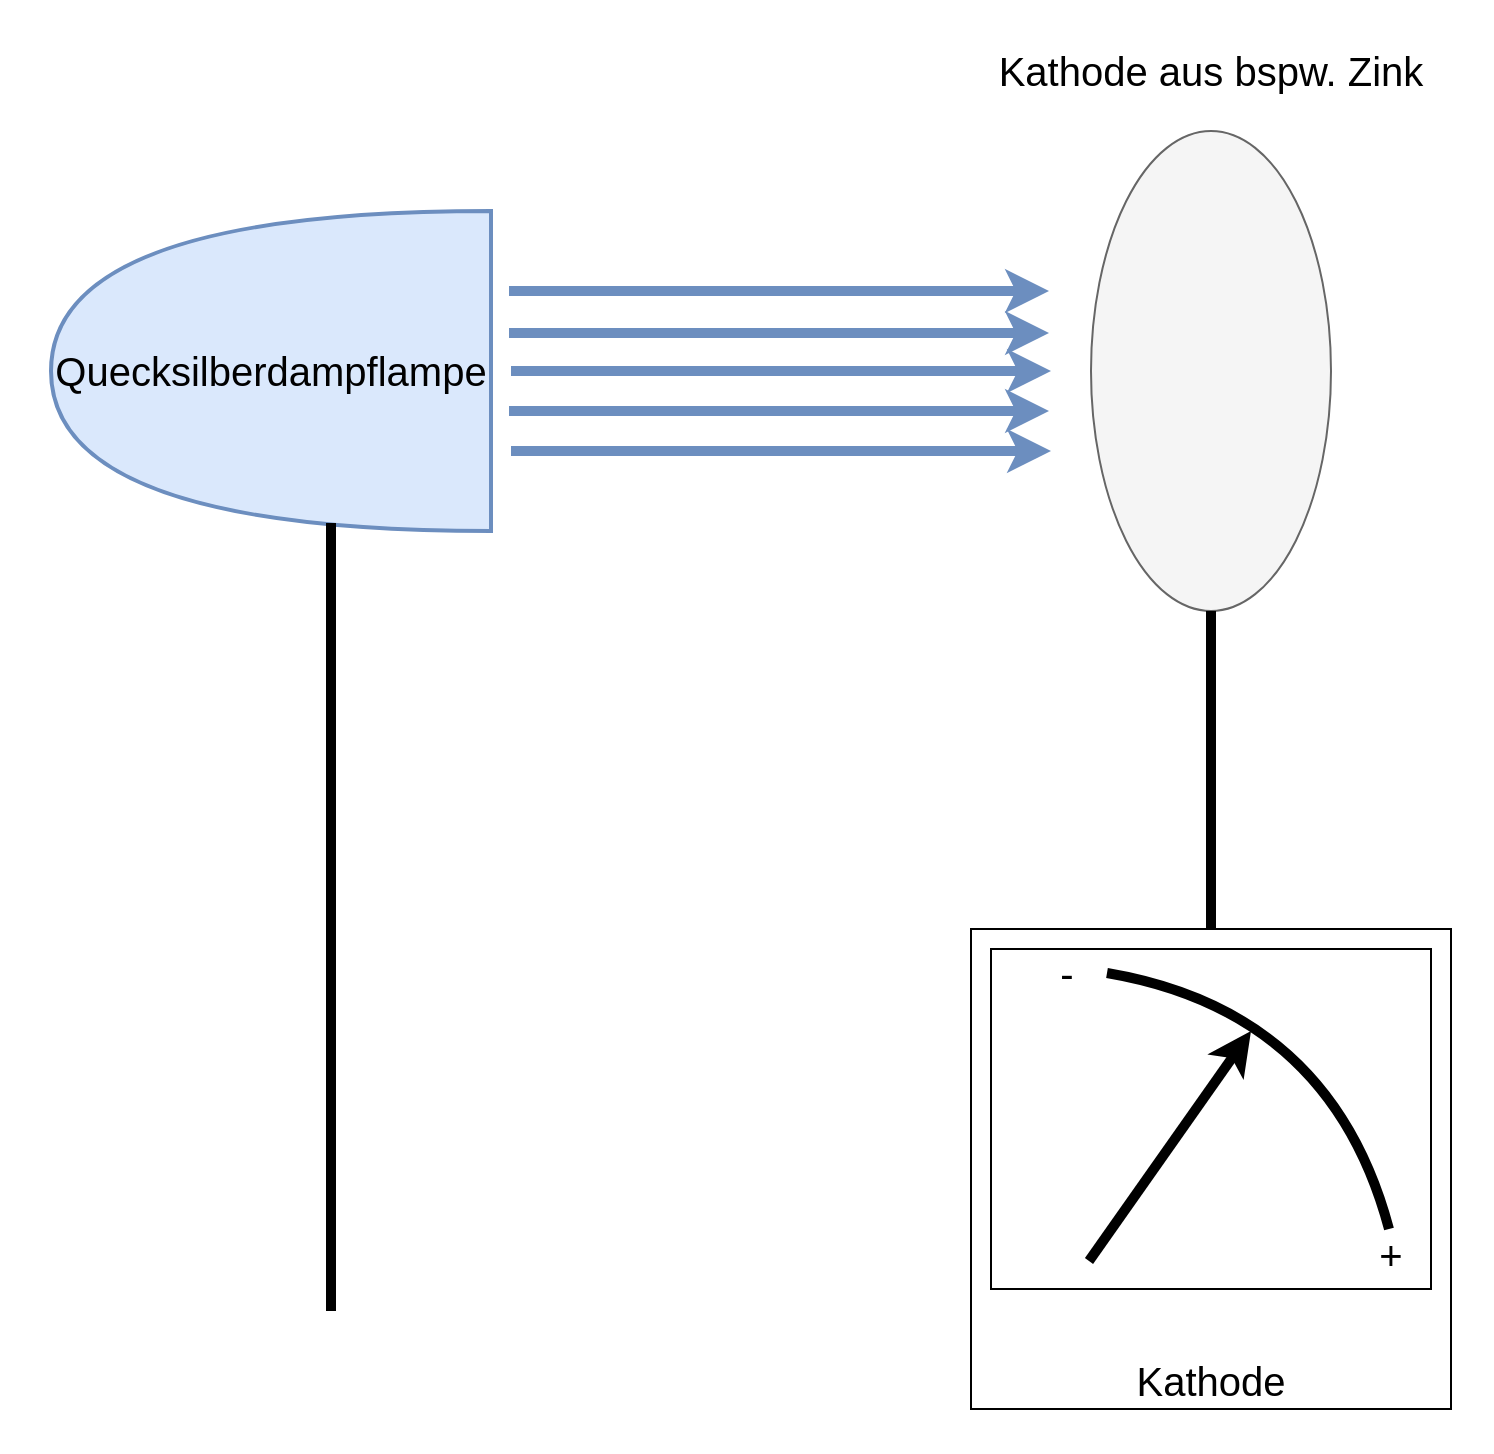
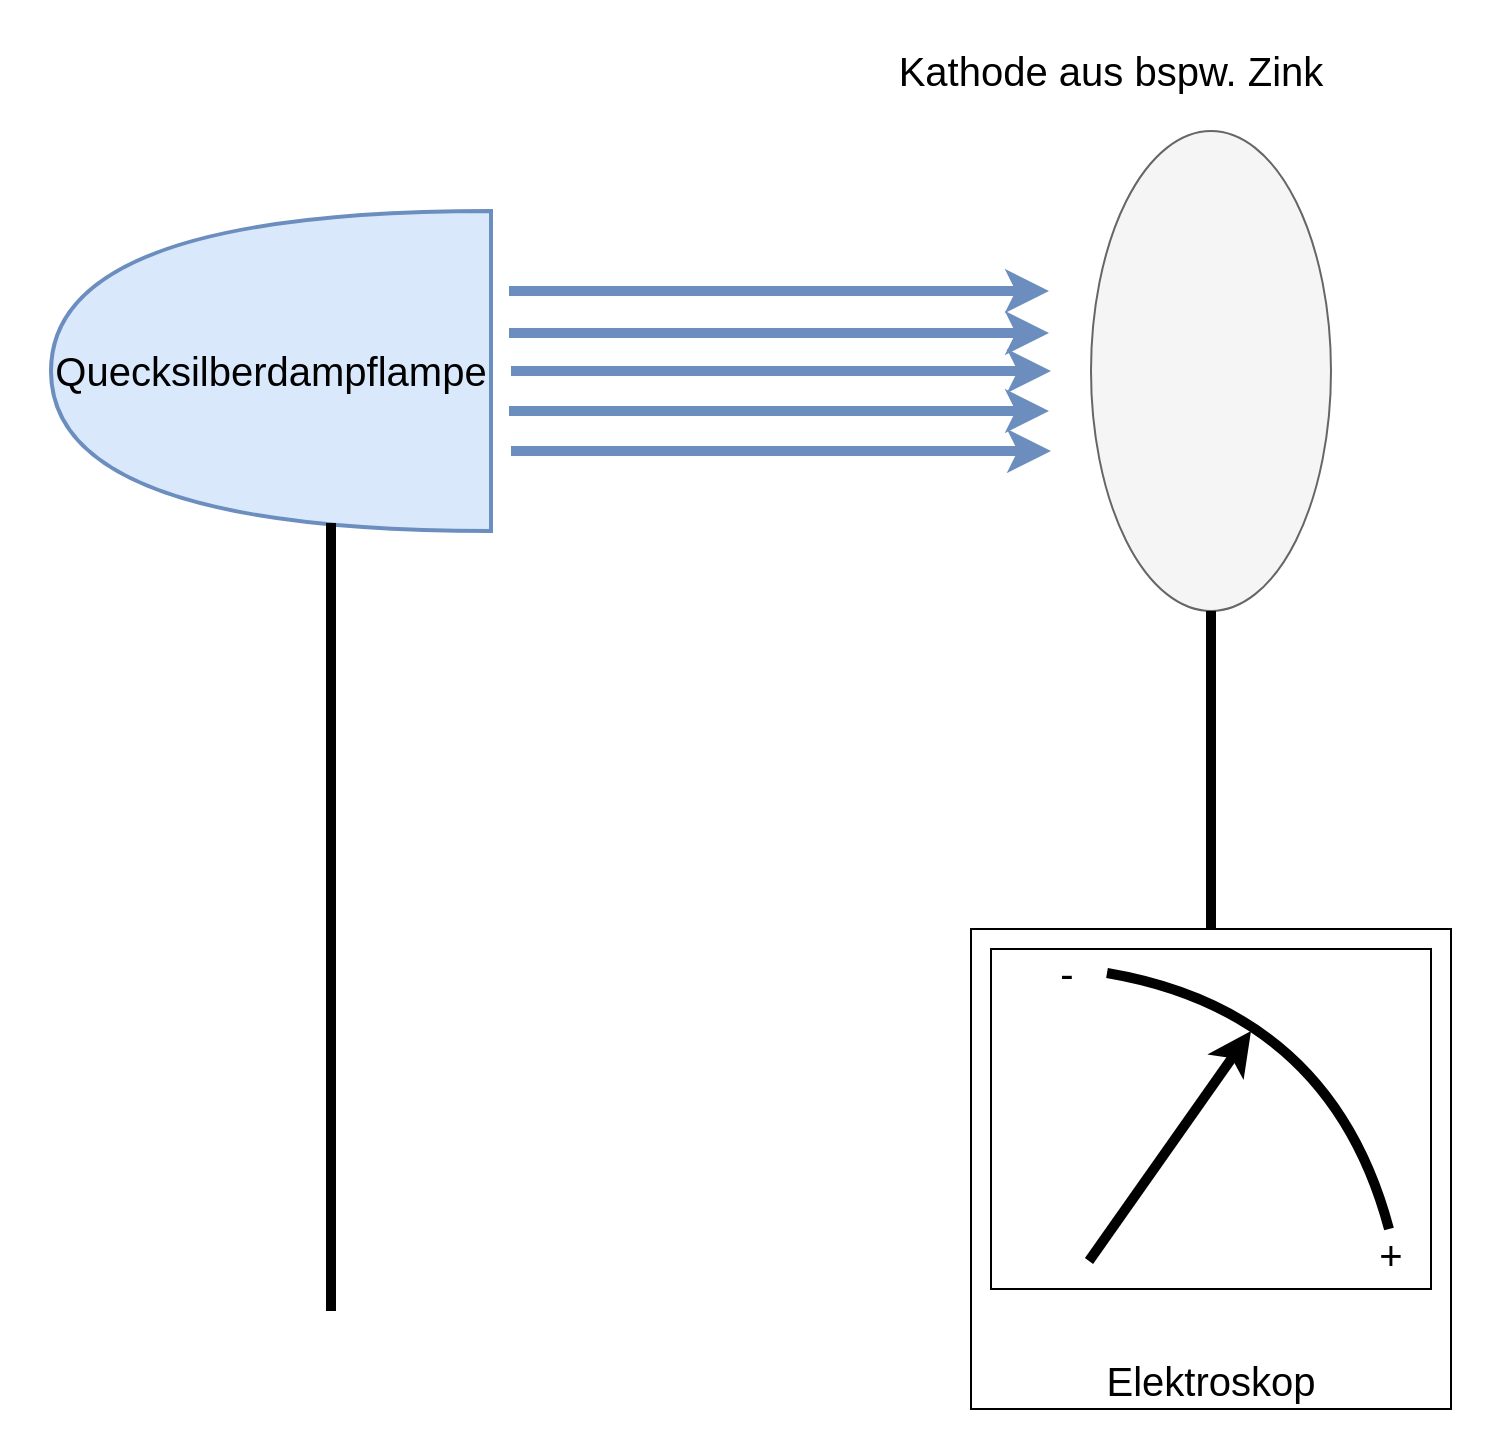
(1211, 71) -> (1111, 71)
(1212, 1381) -> (1212, 1381)
